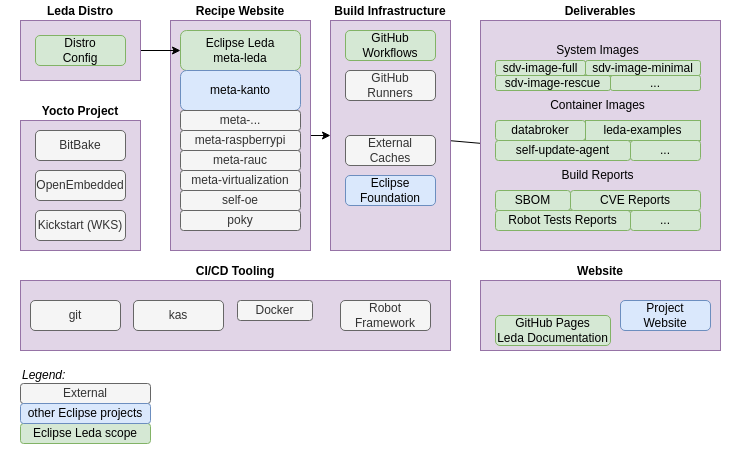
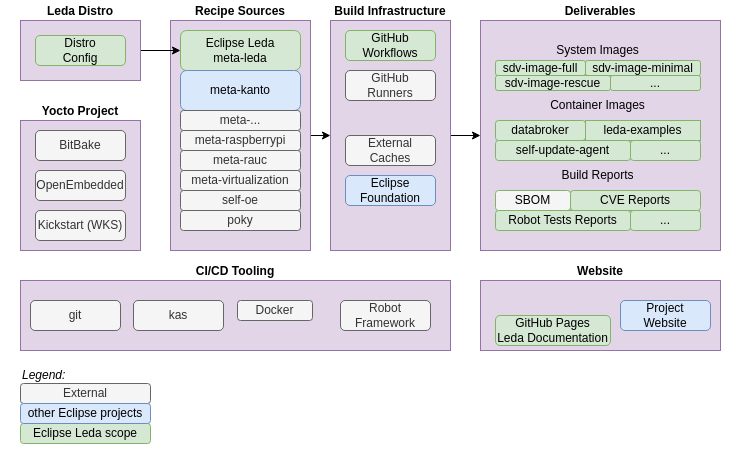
(241, 10) -> (241, 10)
(466, 142) -> (462, 136)
(533, 201) -> (533, 201)
